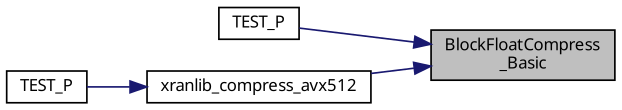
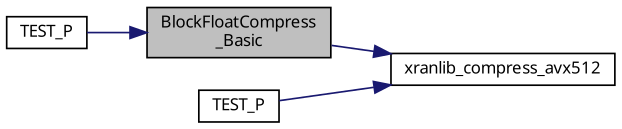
(393, 71) -> (353, 48)
